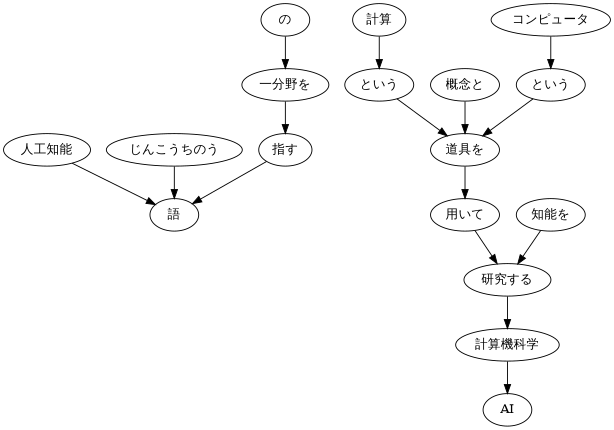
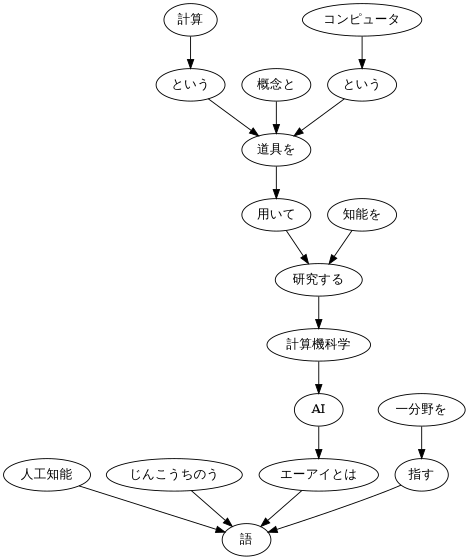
(285, 20) -> none
none -> (319, 475)
